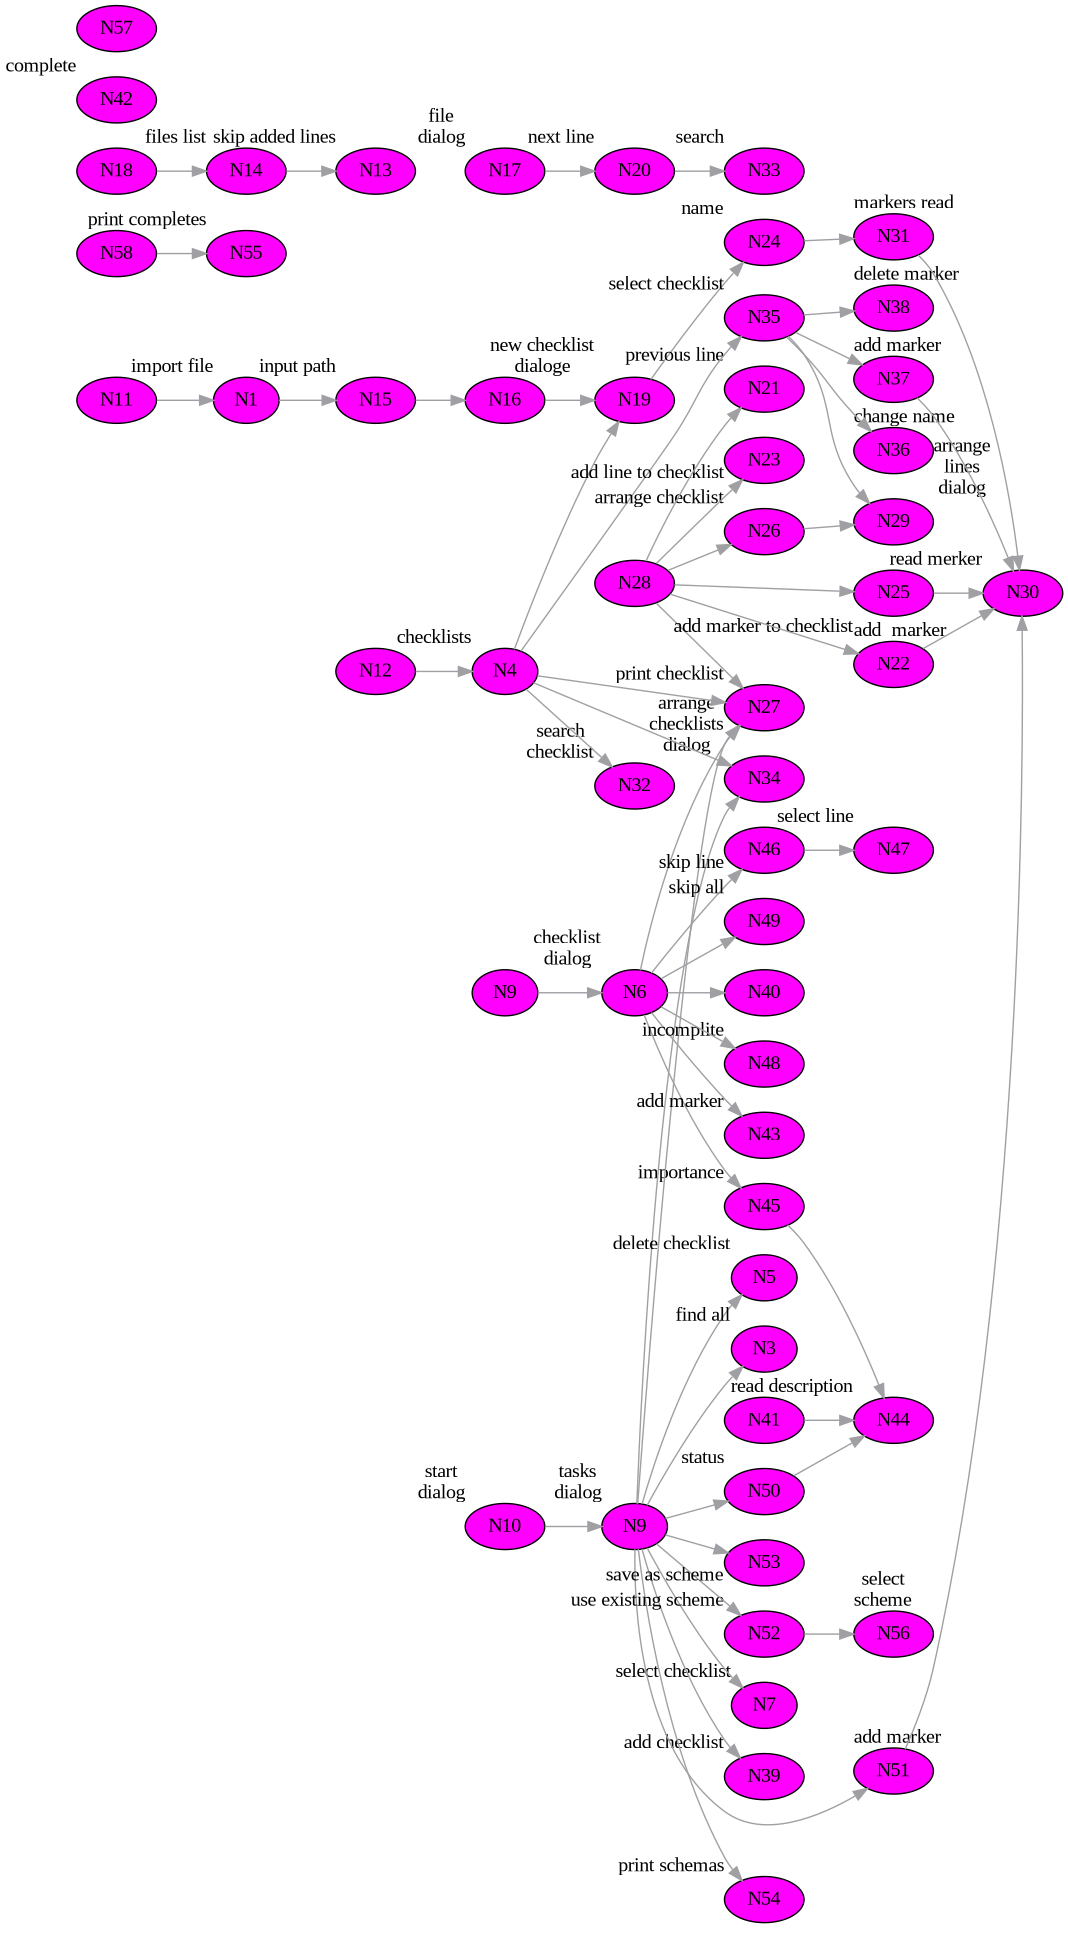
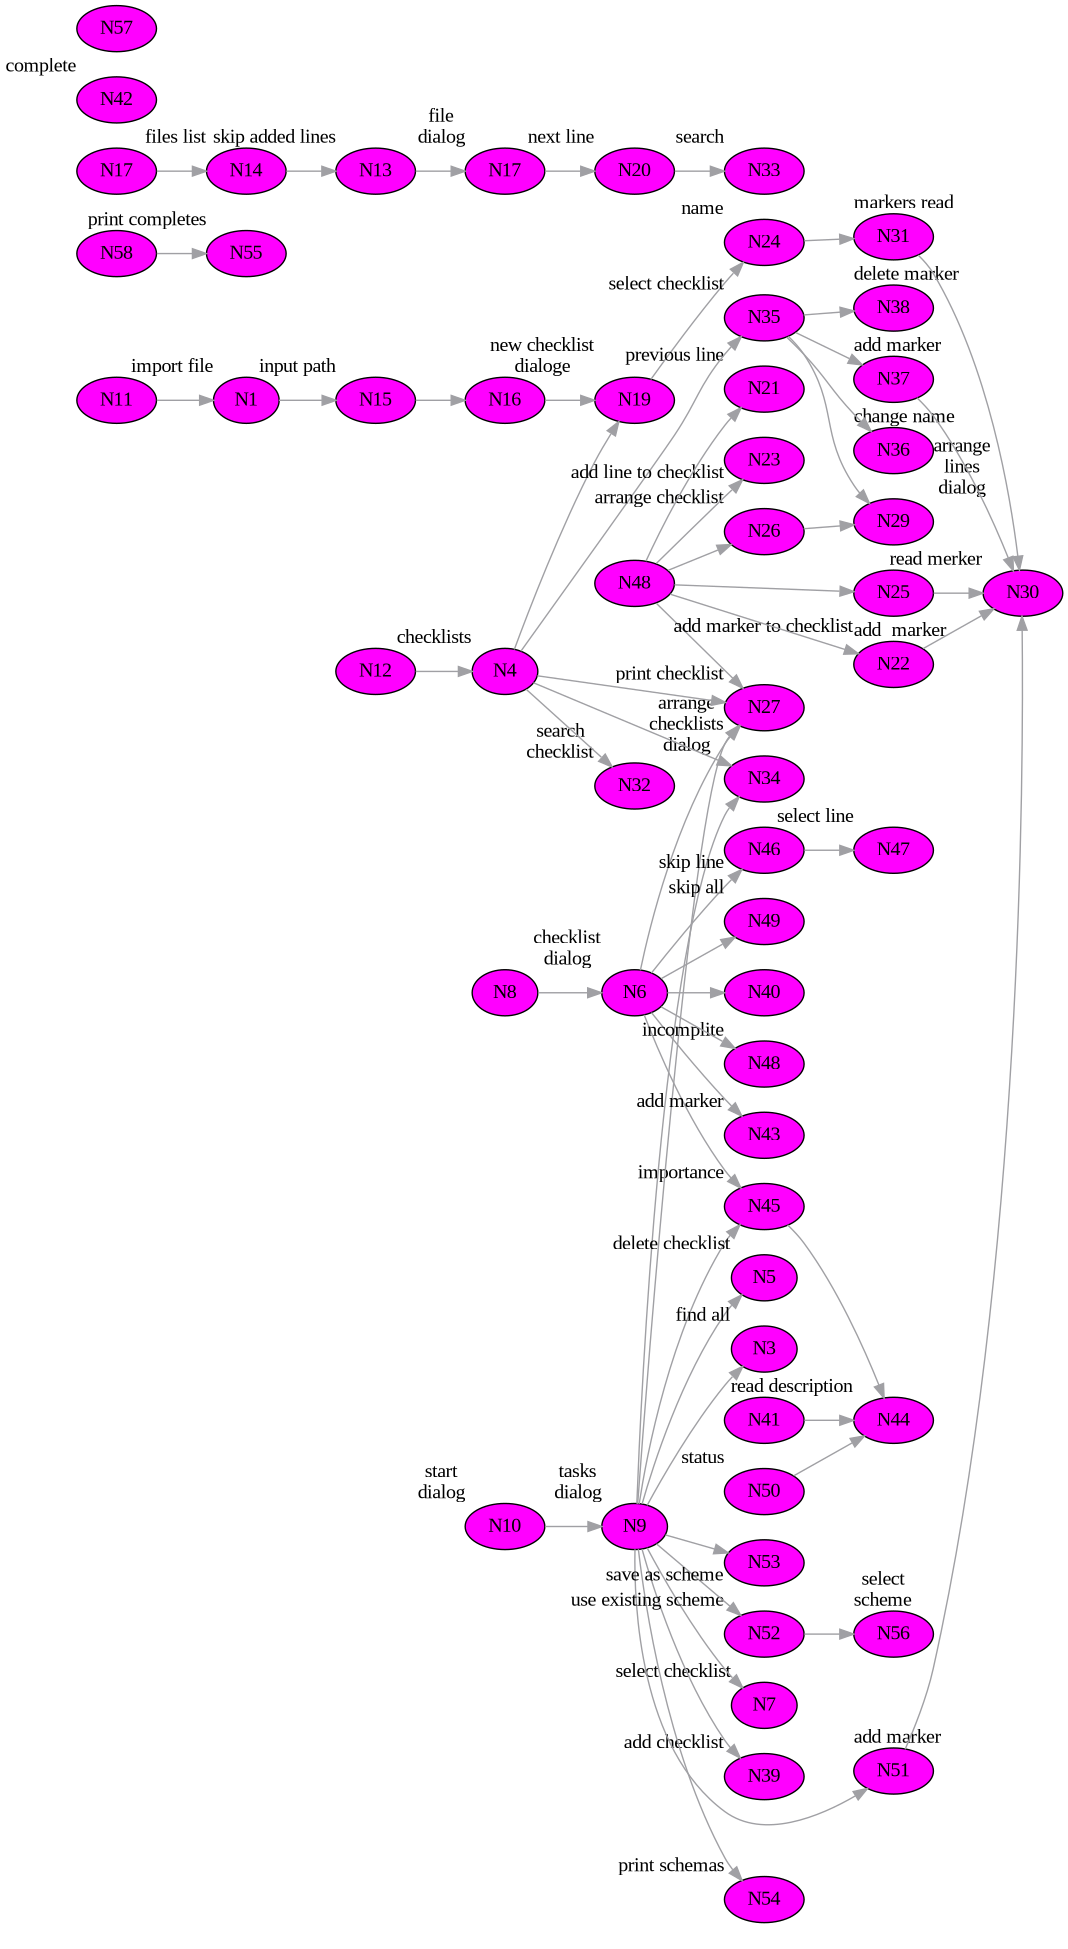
(117, 171) -> (117, 171)
none -> (433, 171)
(635, 583) -> (635, 583)
(505, 993) -> (505, 993)
(690, 1512) -> (671, 1365)
